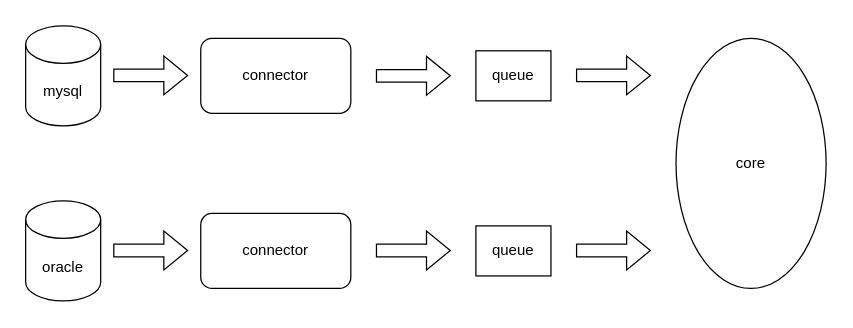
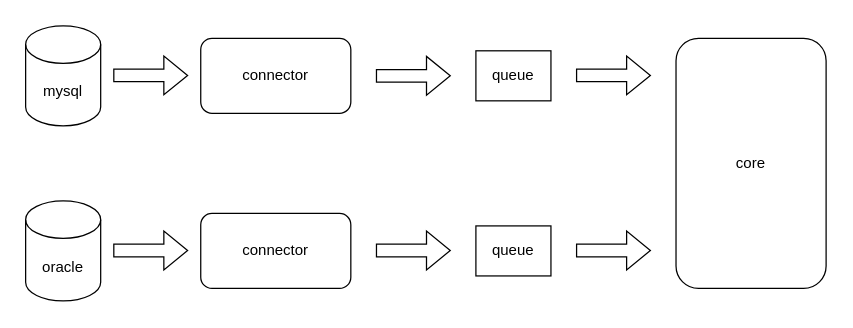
(751, 163) -> (751, 163)
